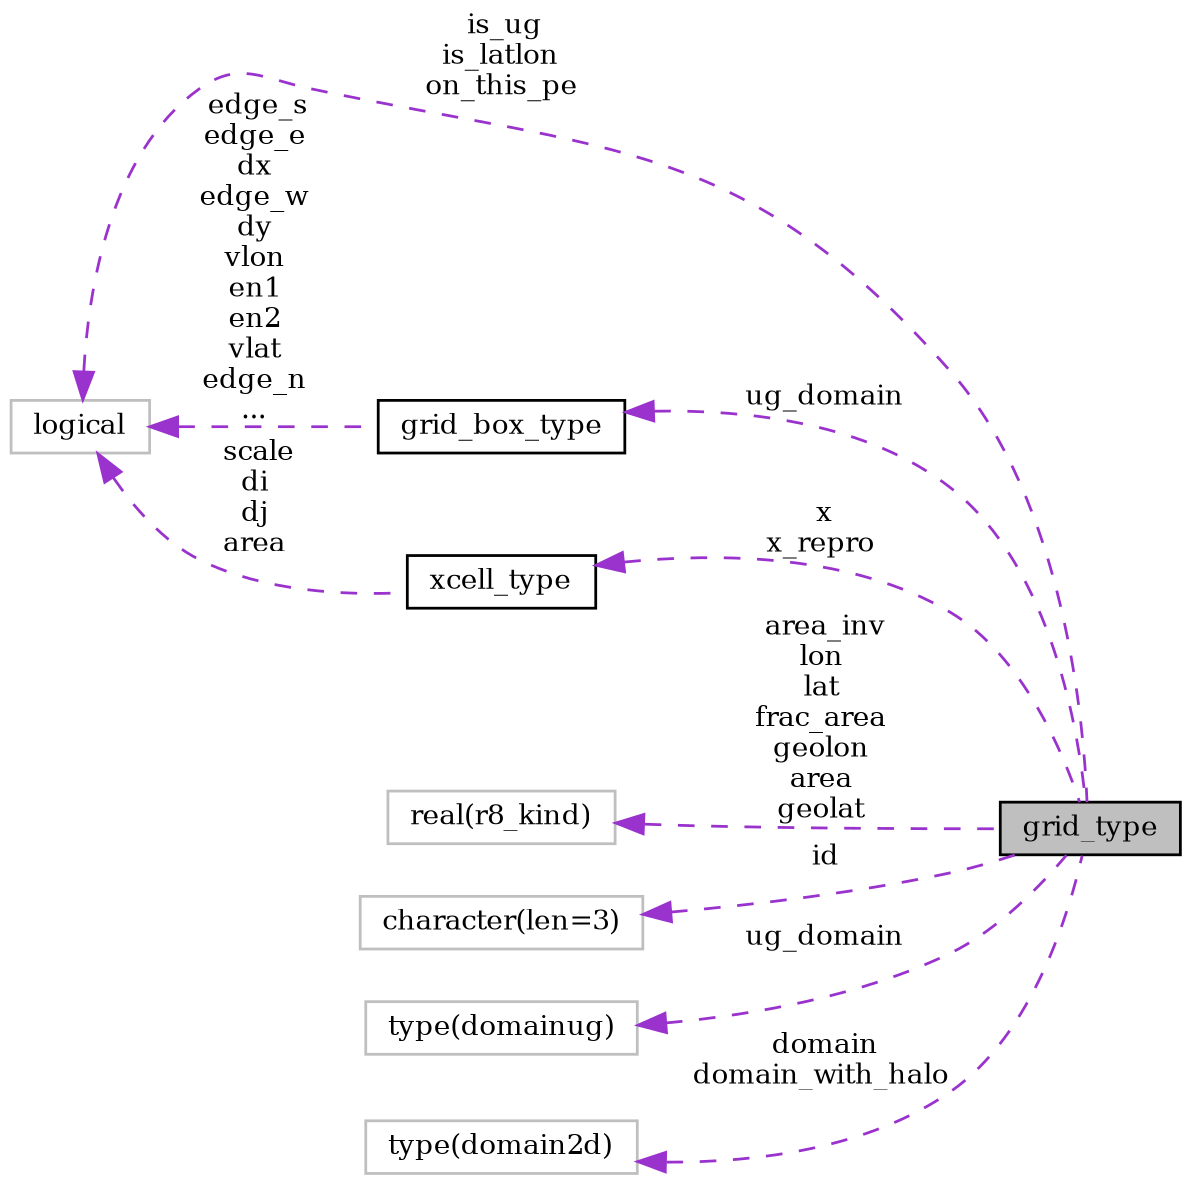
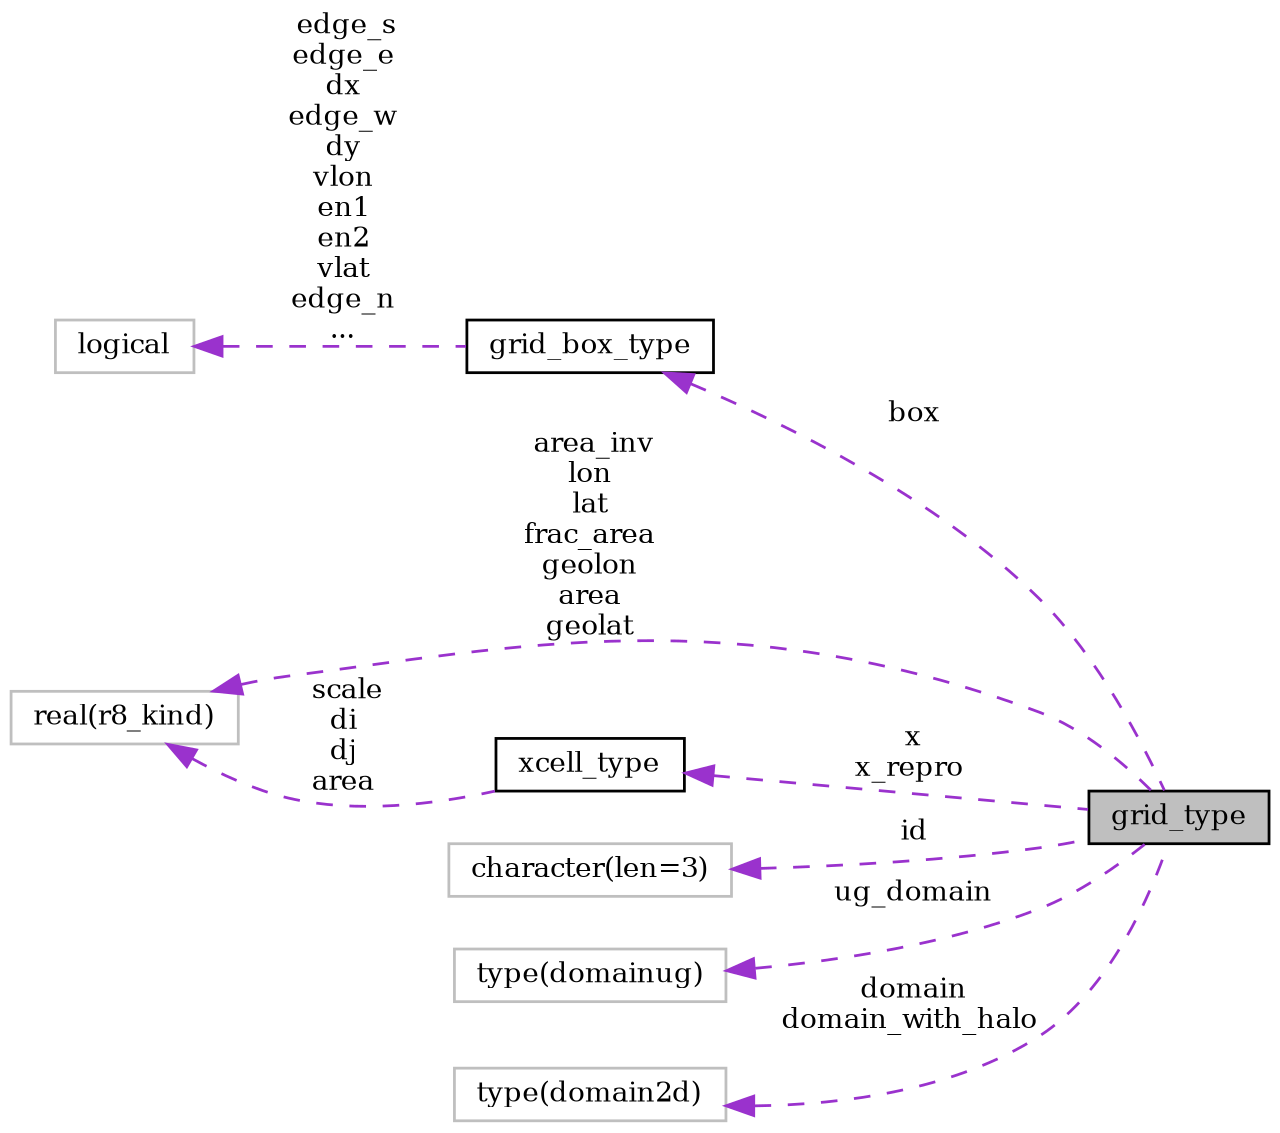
(675, 170) -> none
(822, 398) -> (910, 414)
(242, 576) -> (340, 805)
